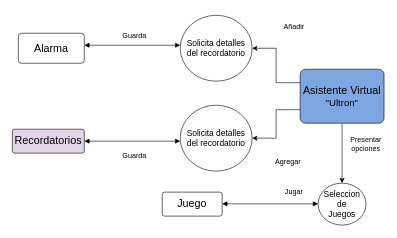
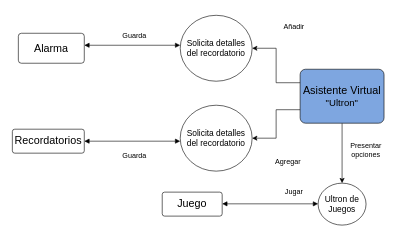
(48, 141) -> (48, 141)
(366, 144) -> (366, 150)
(342, 204) -> (342, 204)
